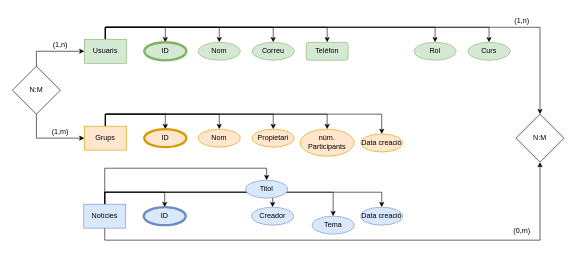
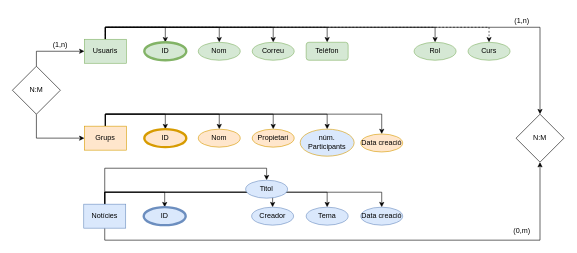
(489, 33) -> (489, 33)
(60, 132) -> none
(327, 143) -> (327, 143)
(333, 225) -> (327, 216)
